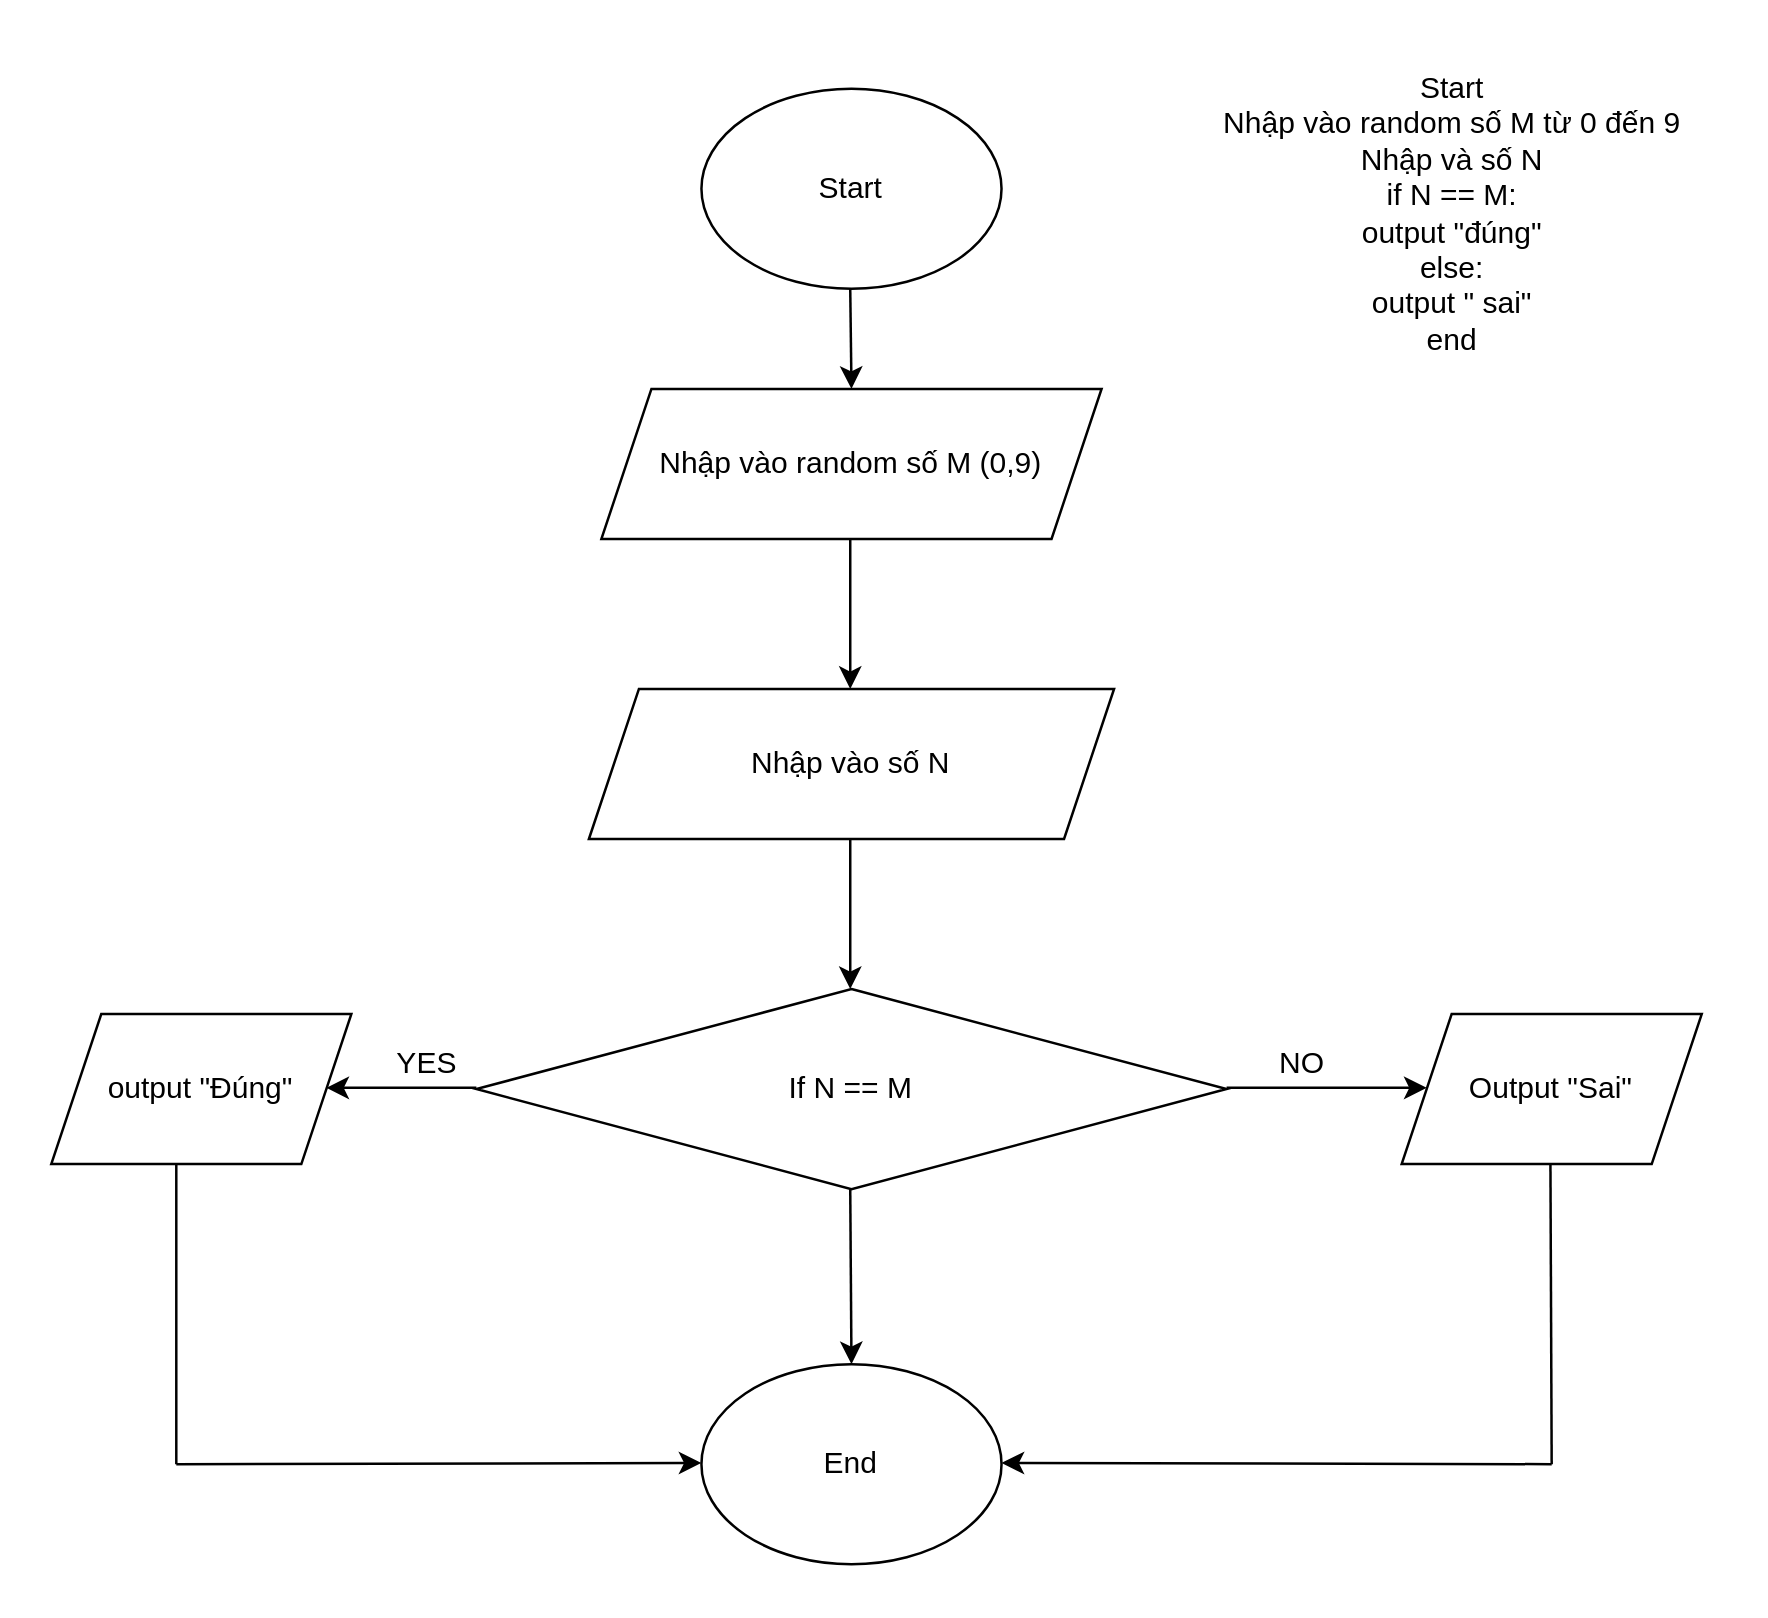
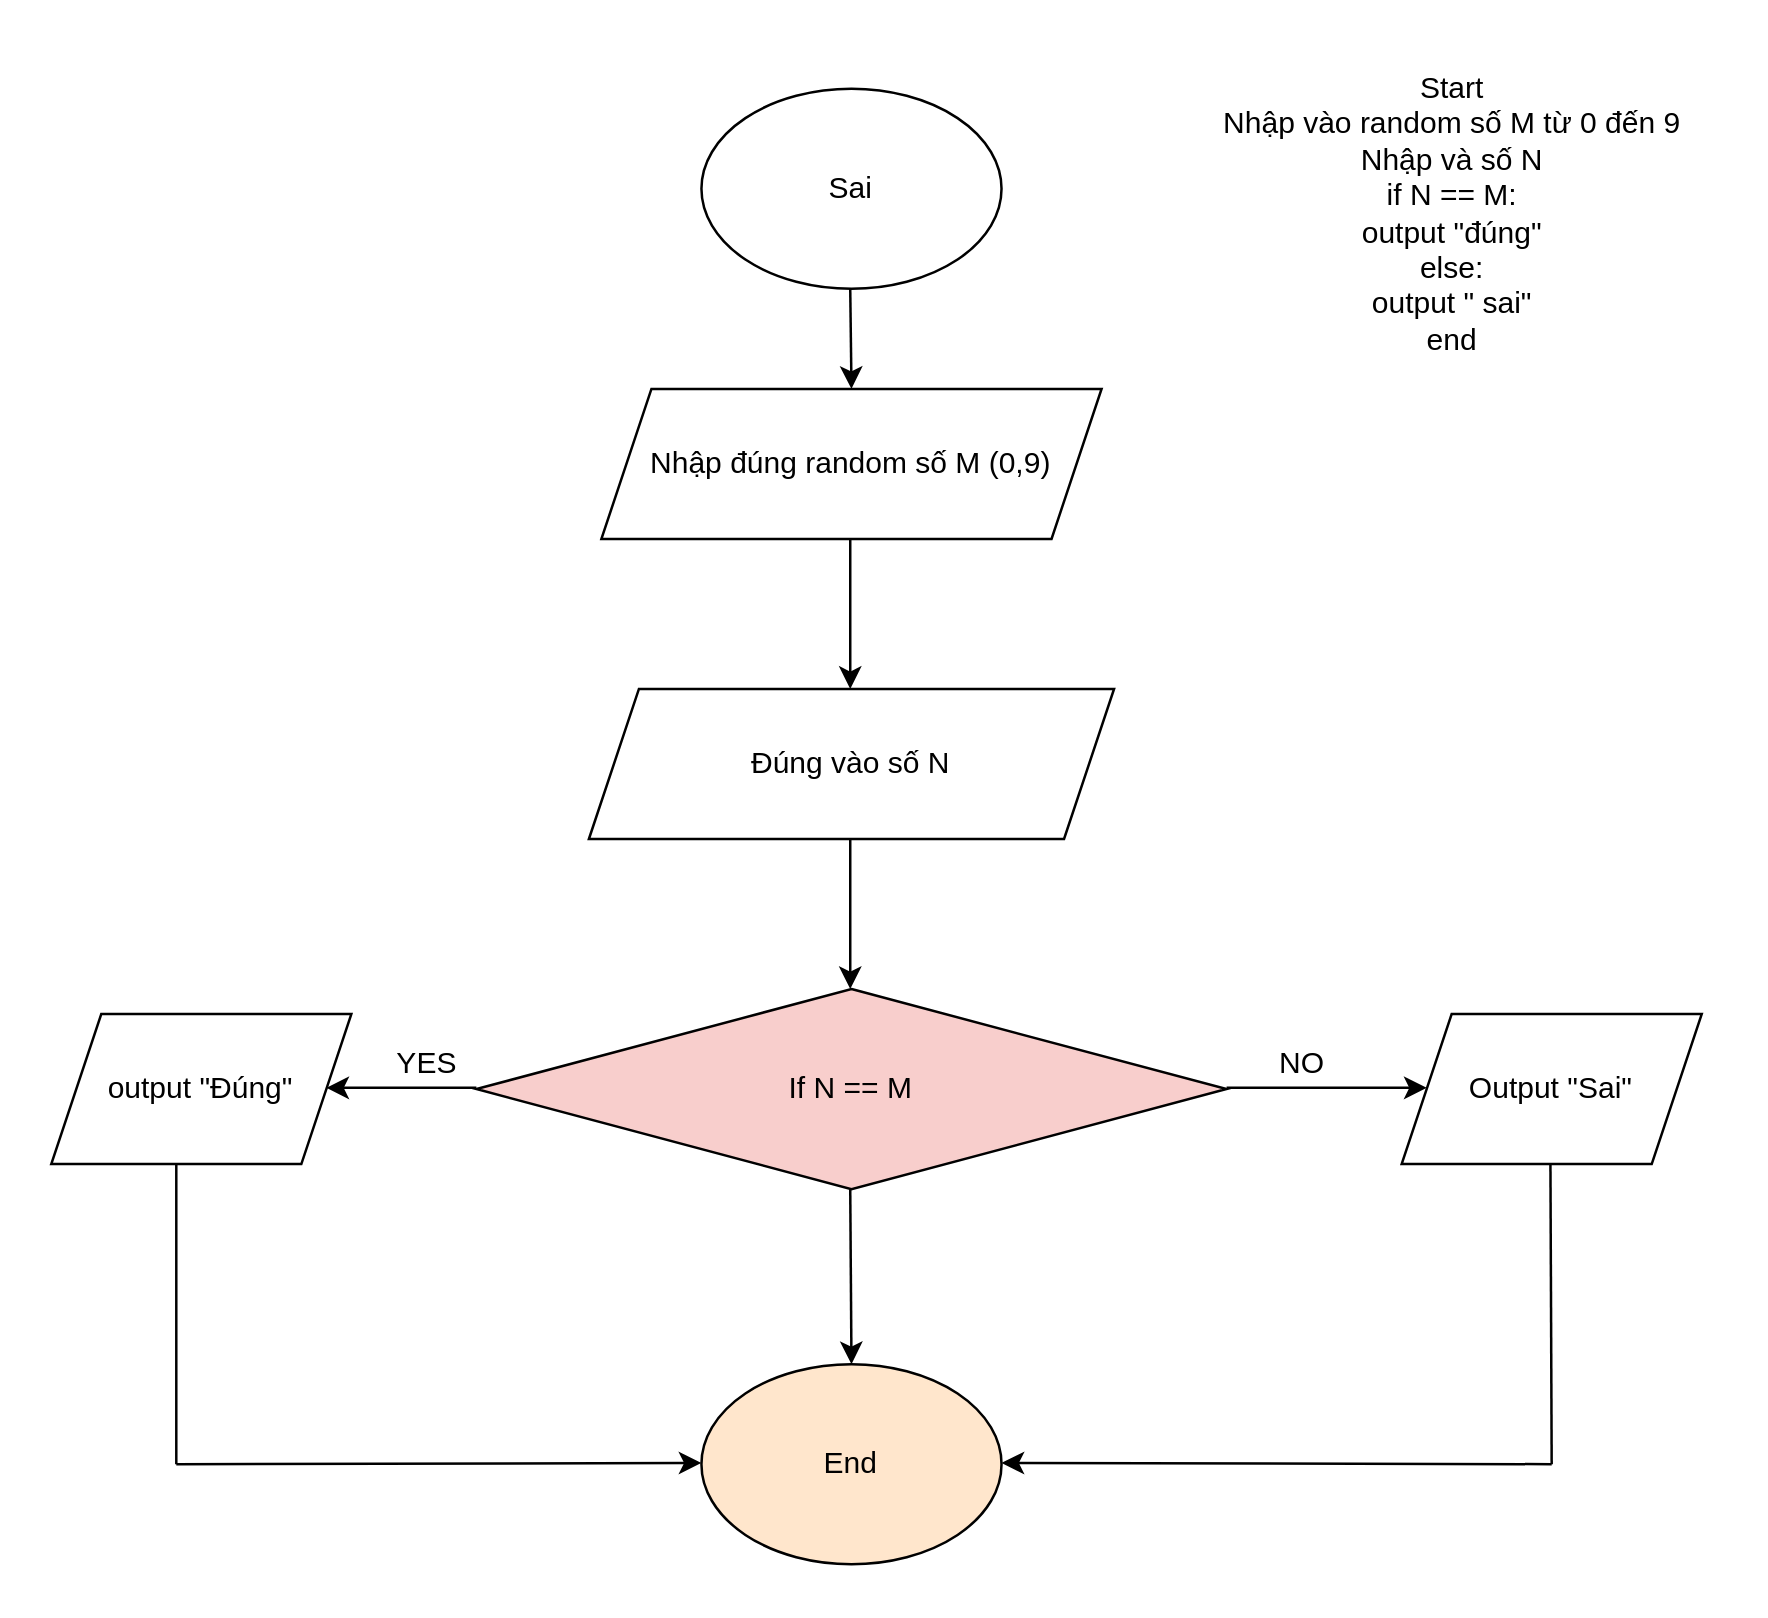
(851, 189) -> (851, 189)
(851, 464) -> (851, 464)
(851, 764) -> (851, 764)
(851, 1089) -> (851, 1089)
(851, 1464) -> (851, 1464)
